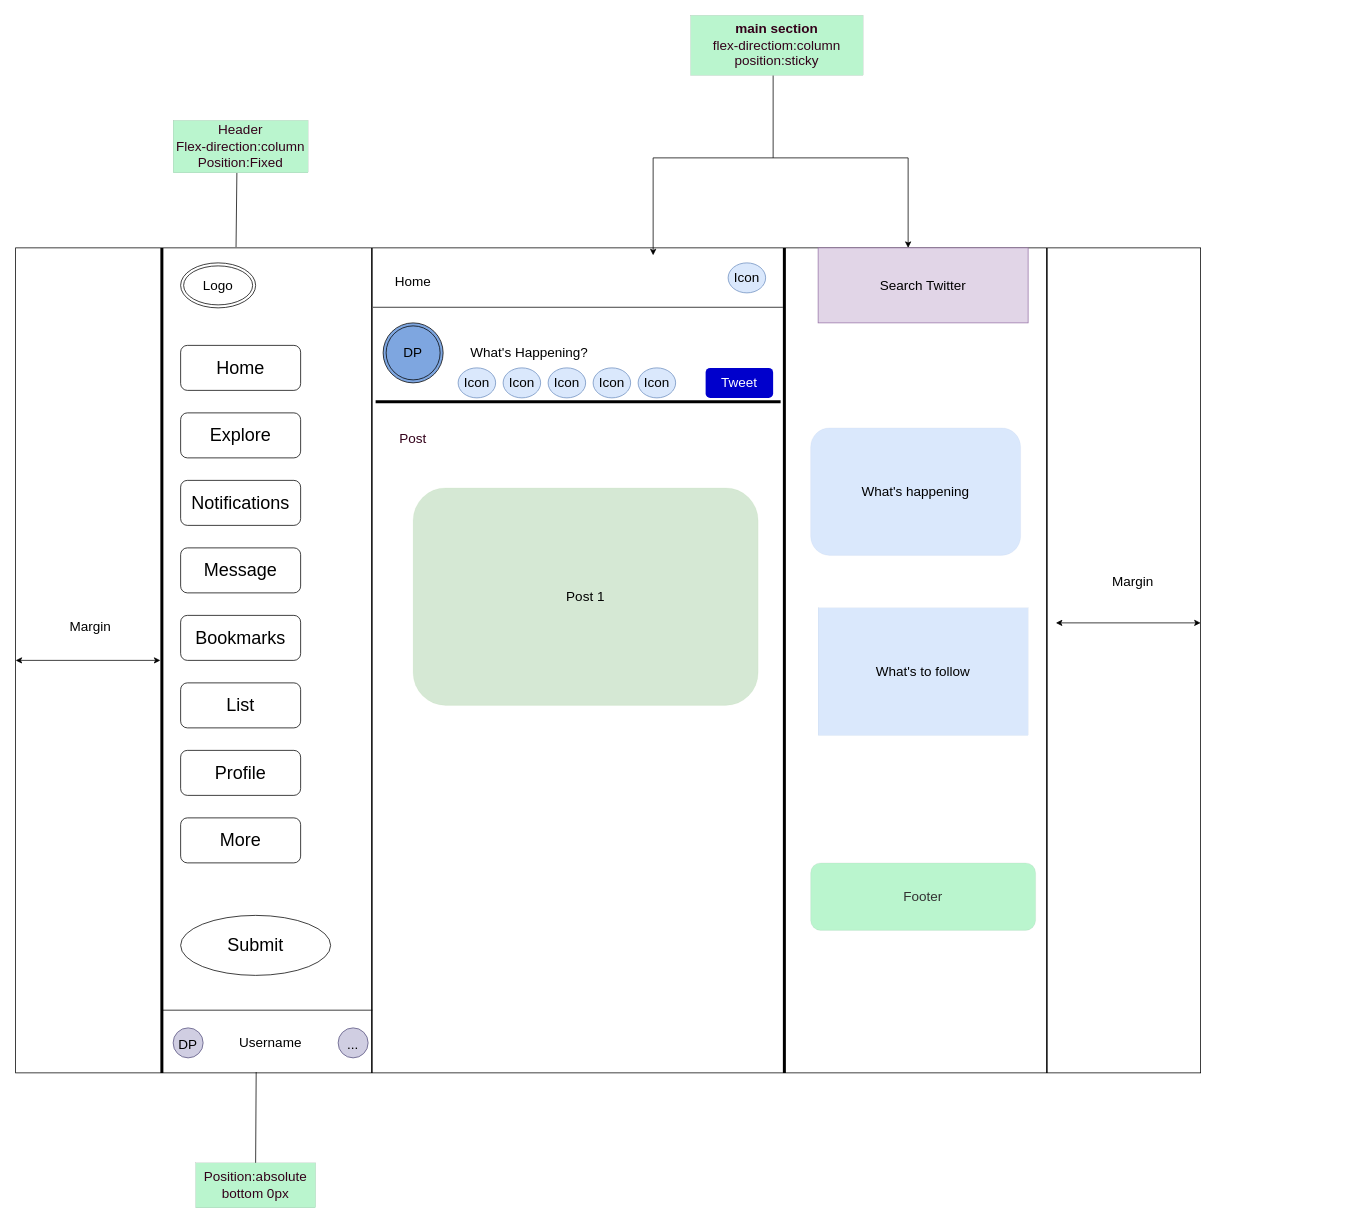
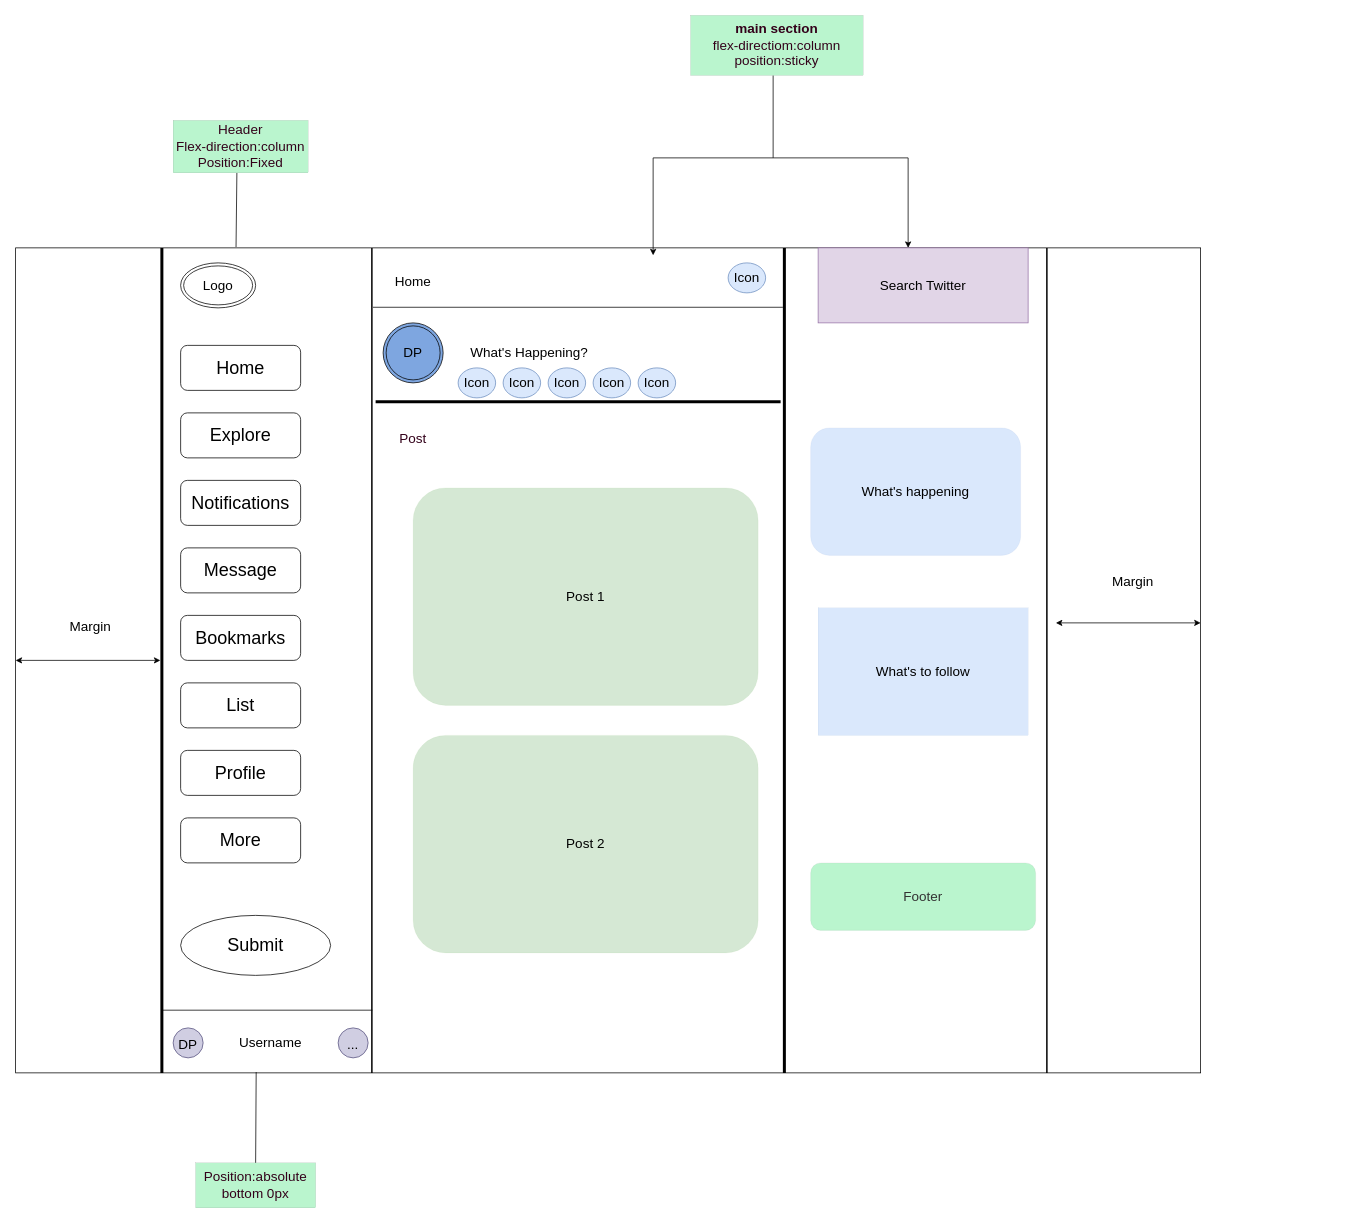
(739, 383) -> none
none -> (585, 844)
